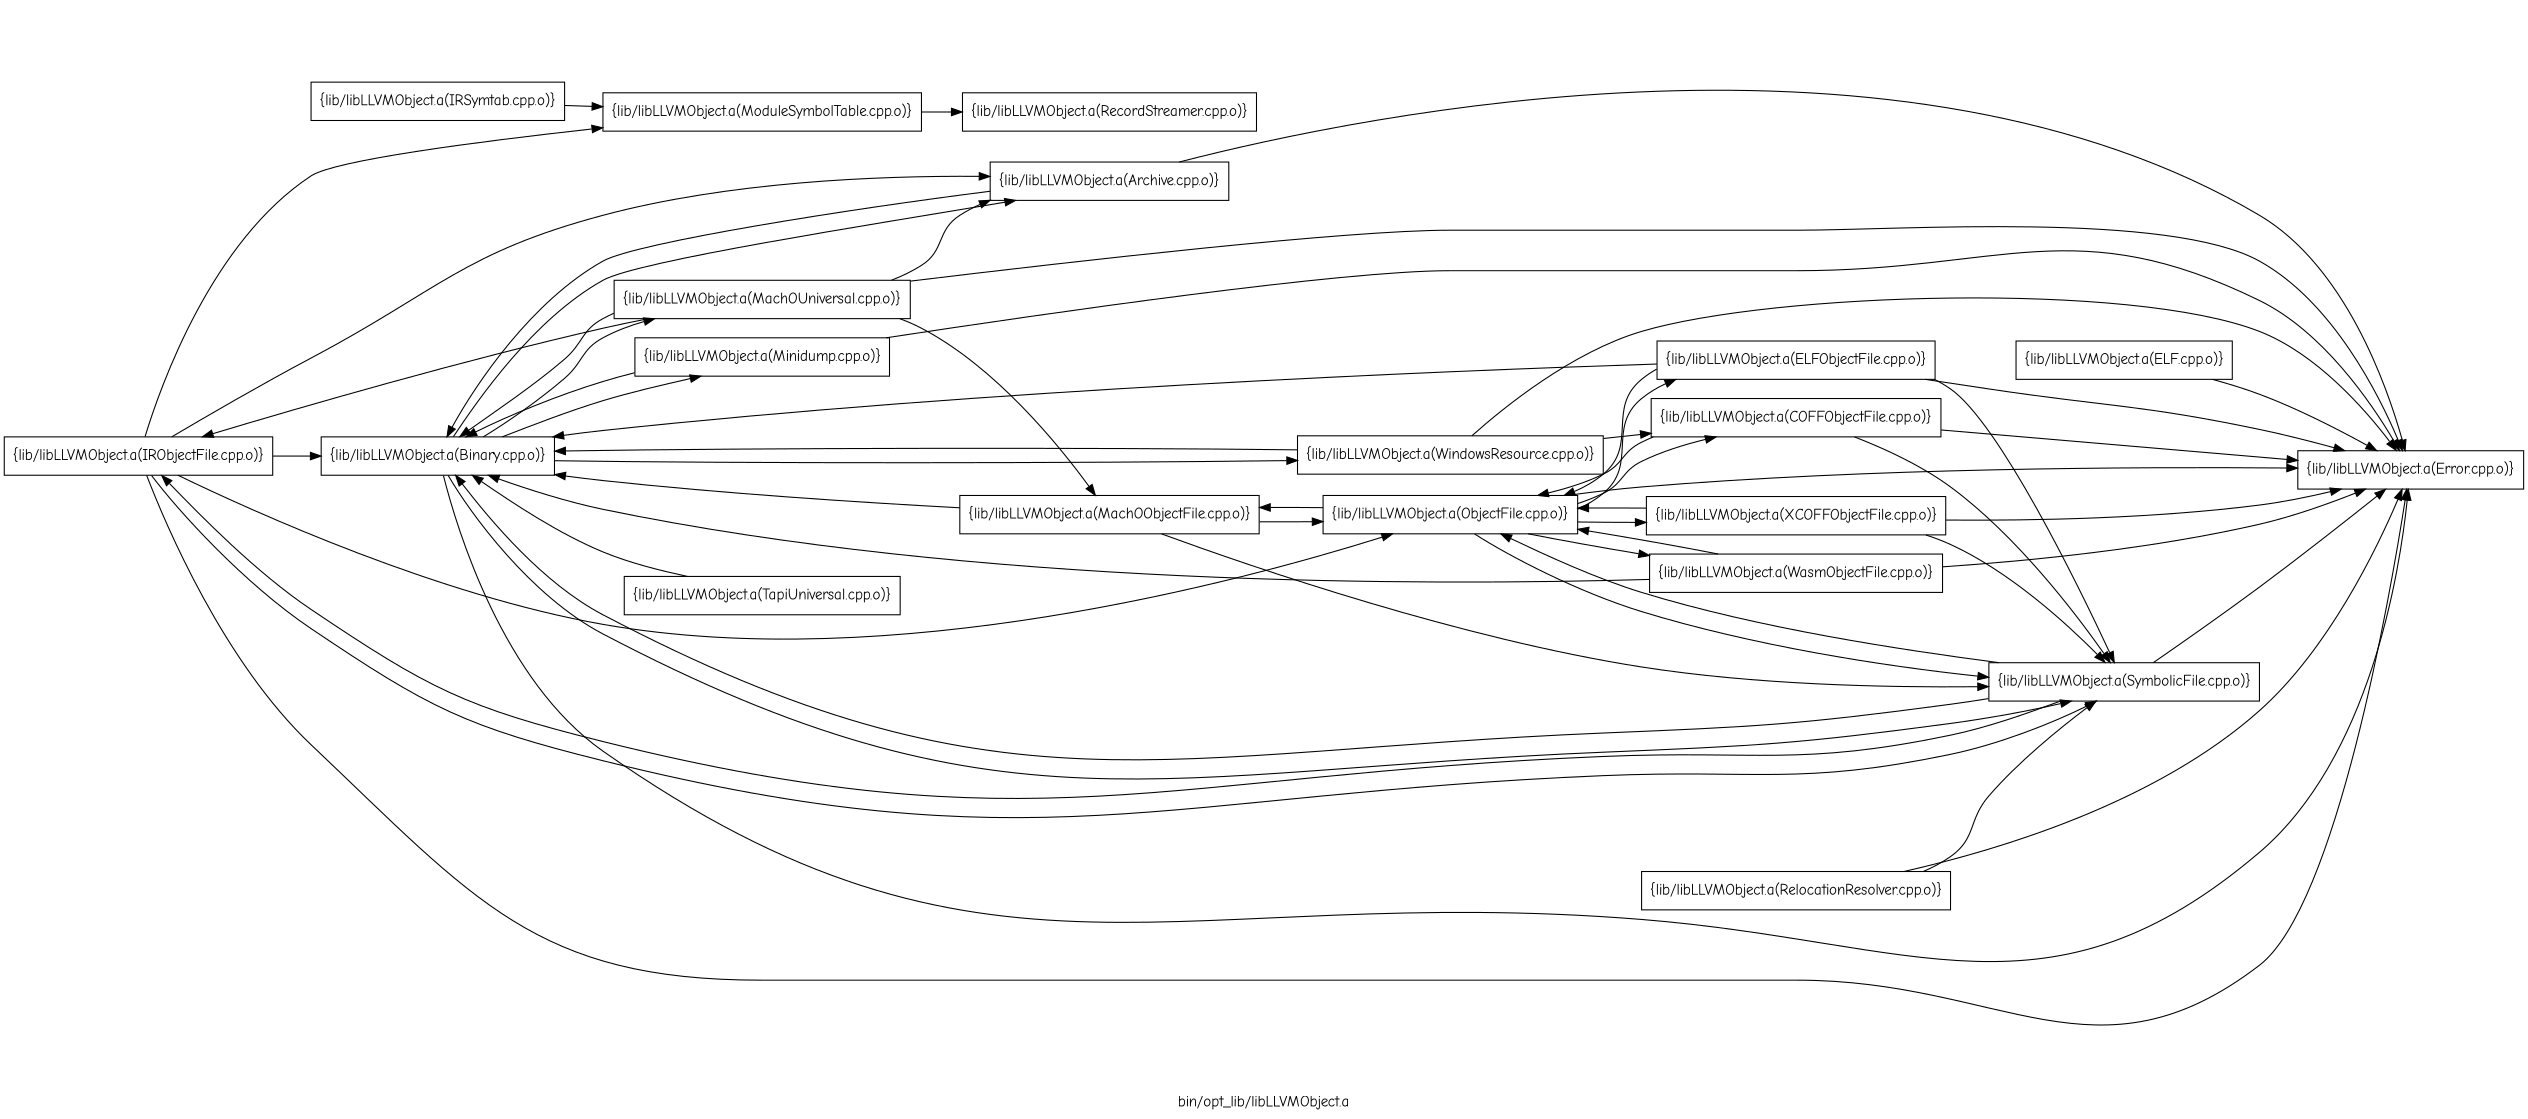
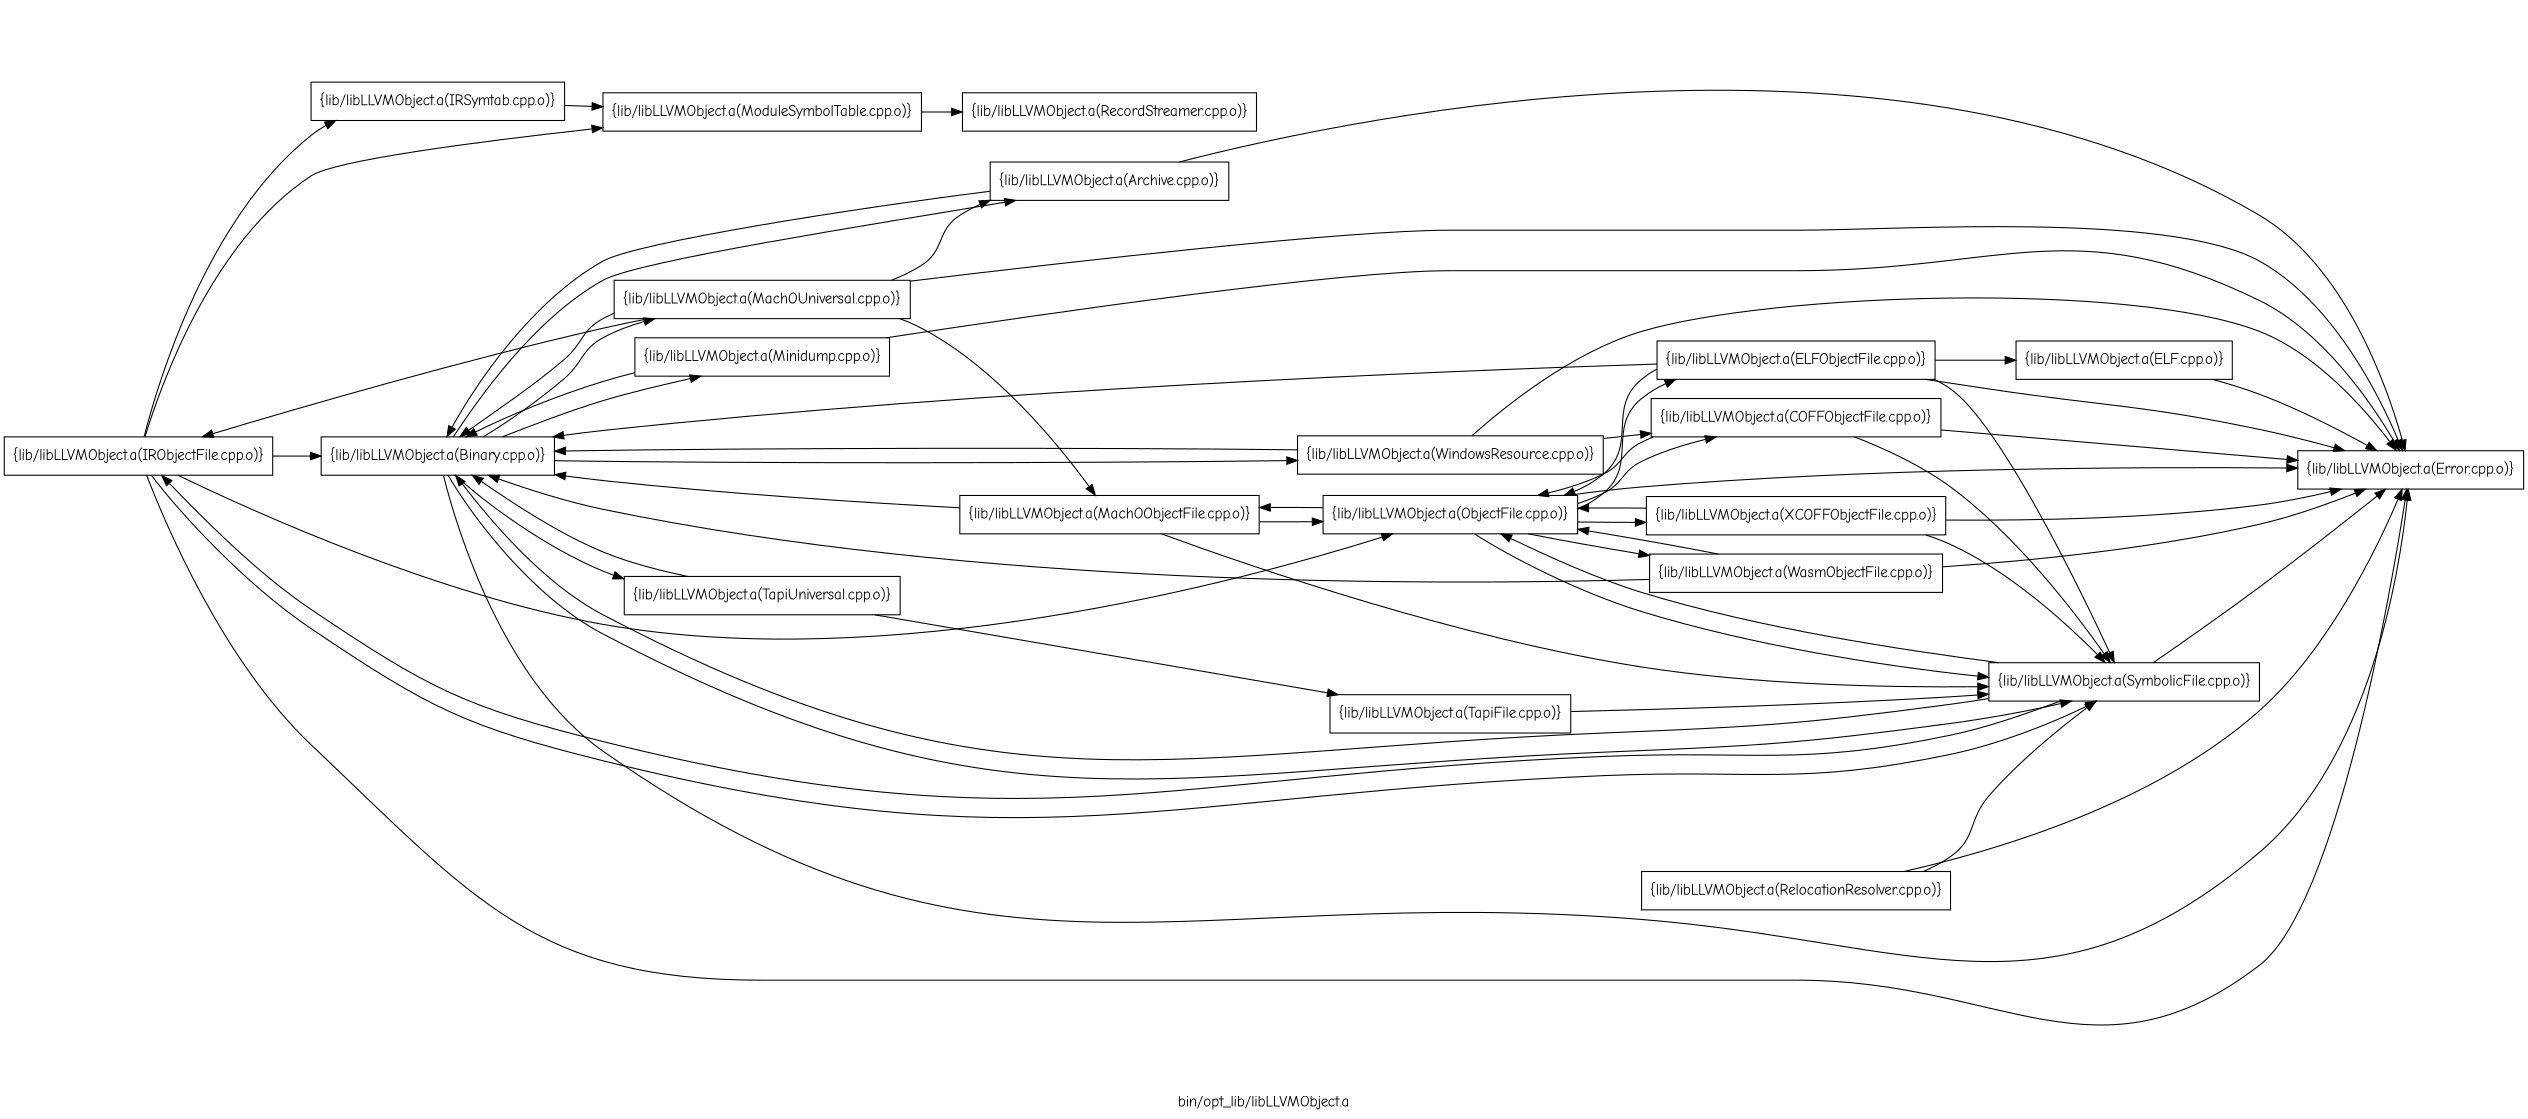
(552, 231) -> (210, 265)
none -> (1970, 360)
none -> (530, 532)
none -> (1450, 714)
